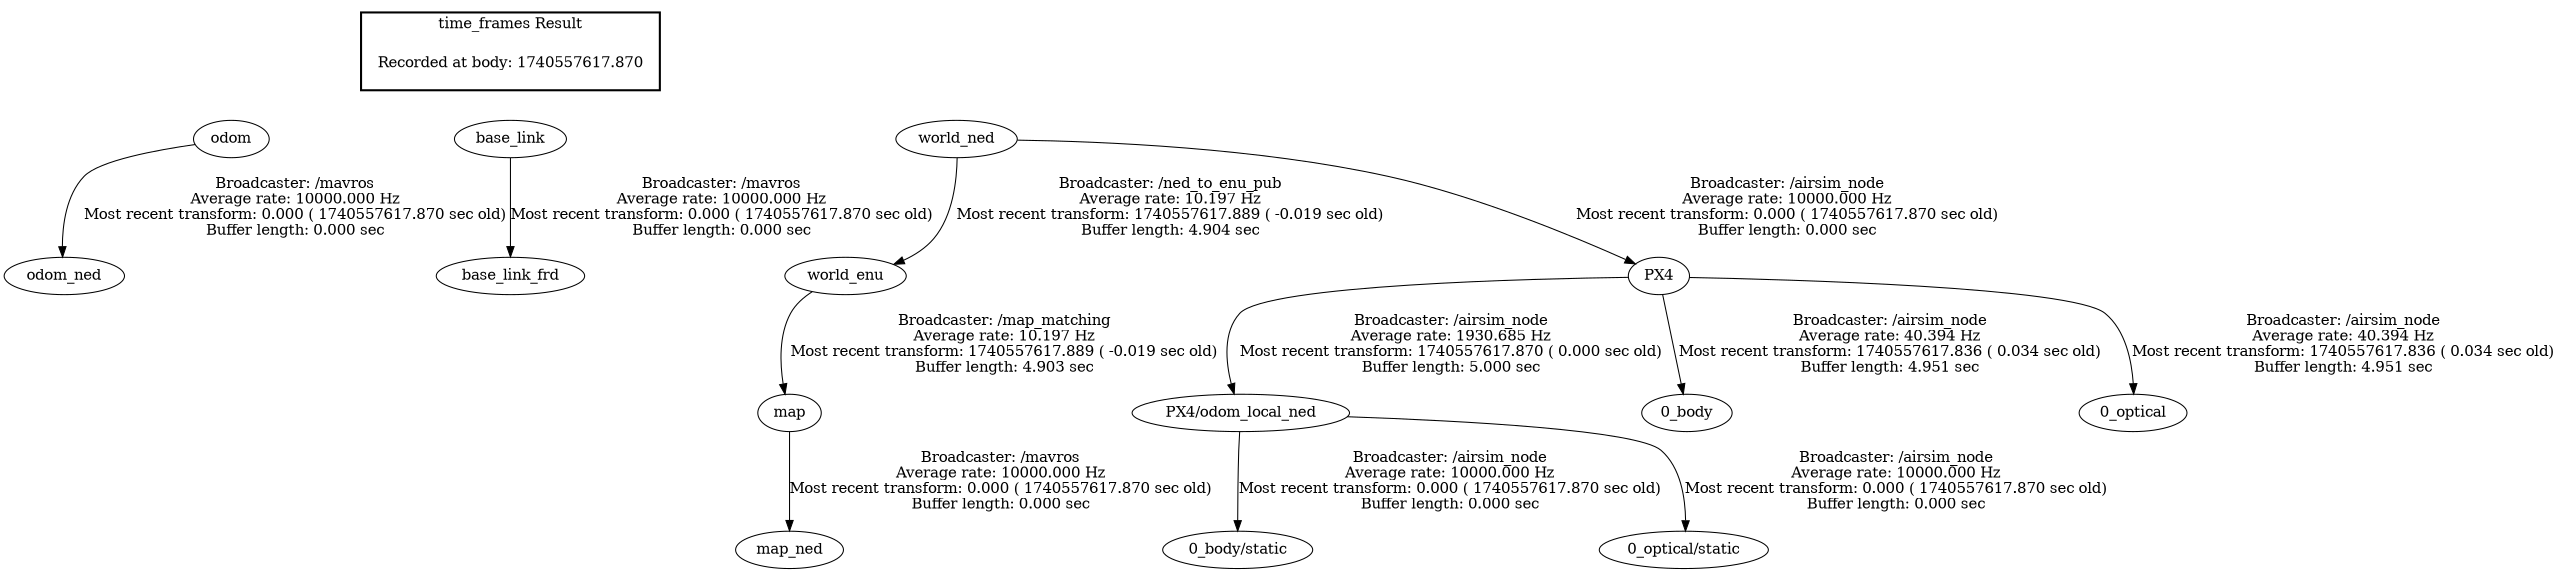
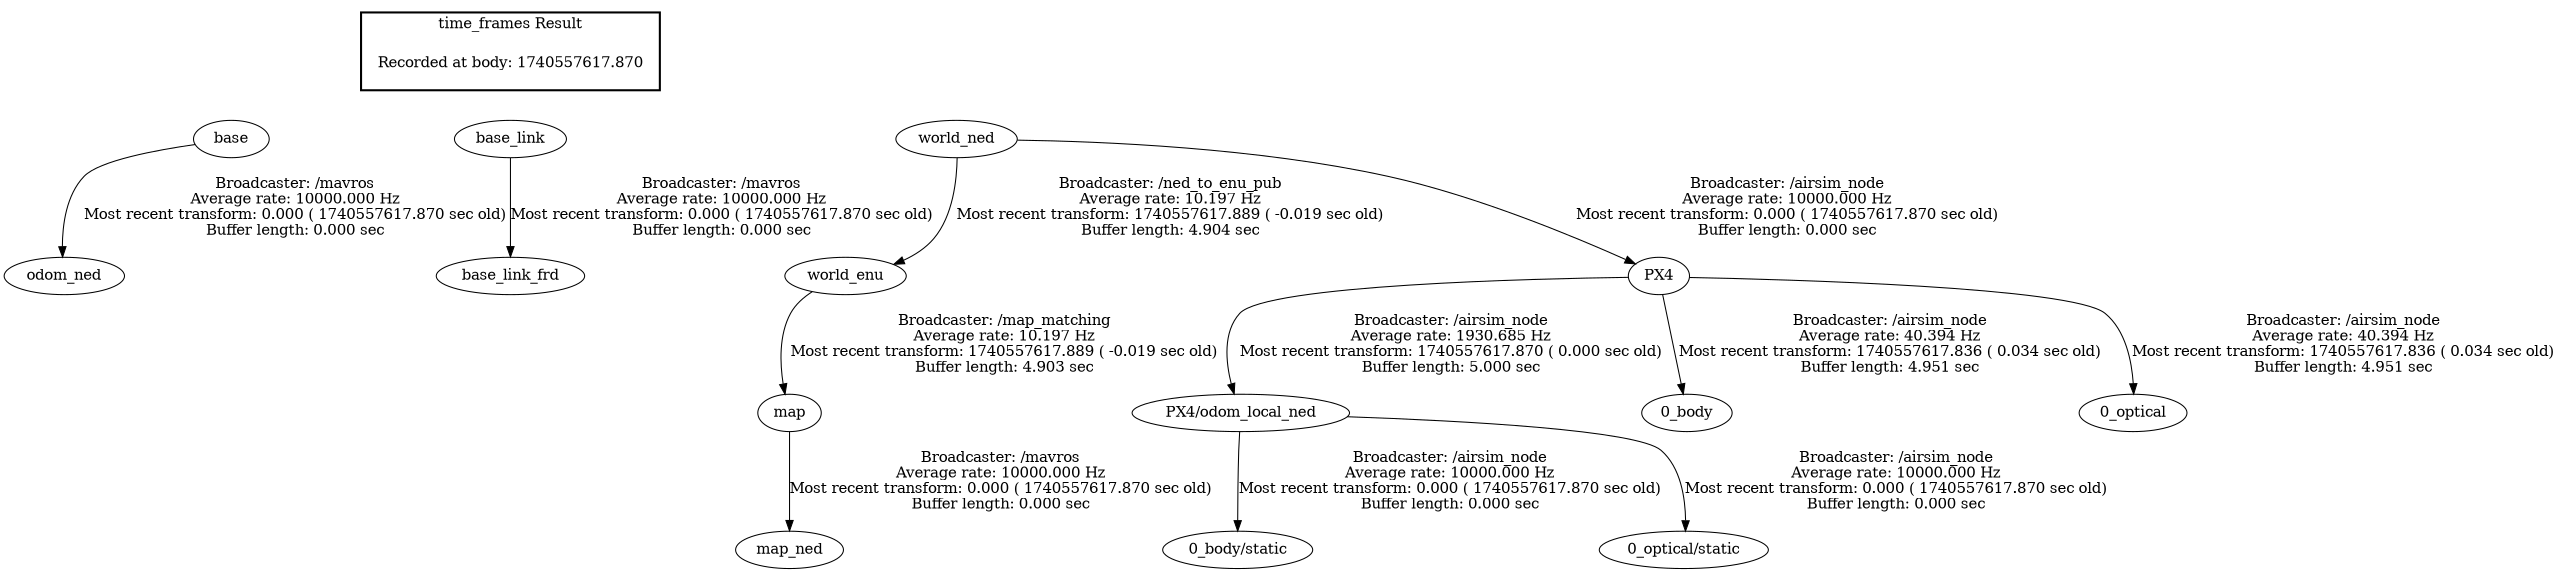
(231, 139) -> (231, 139)
